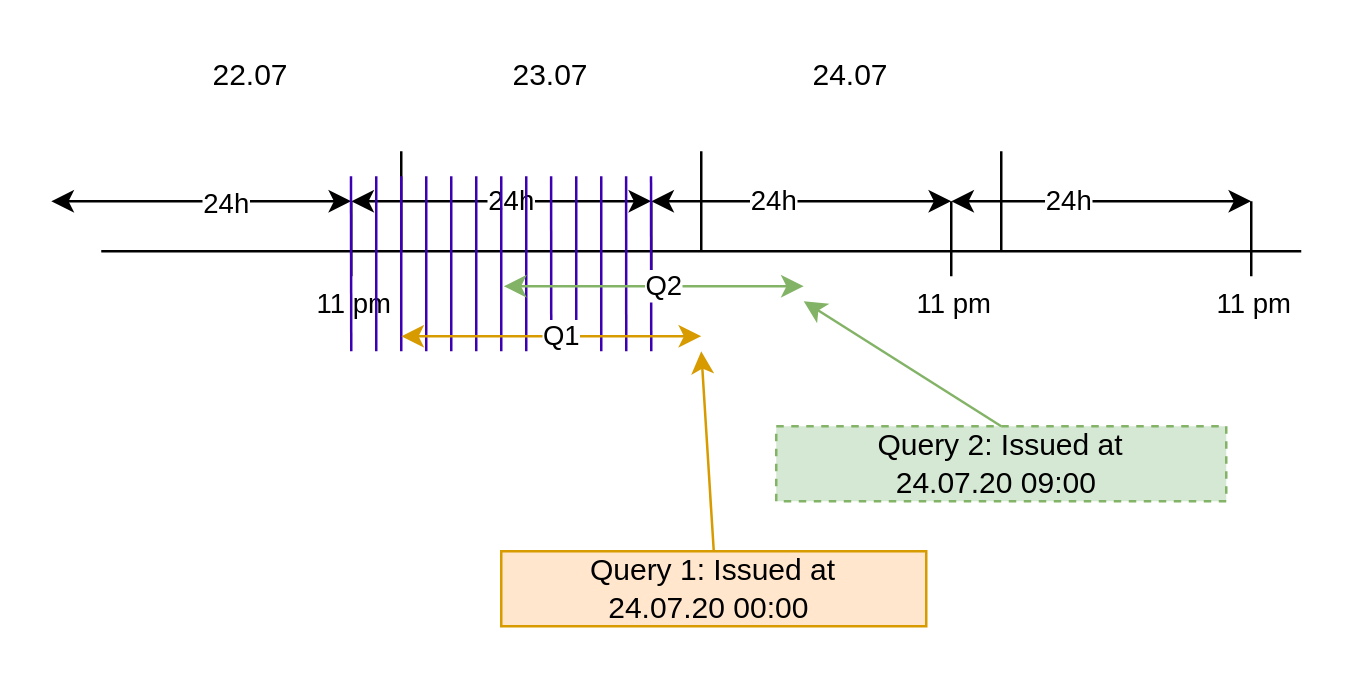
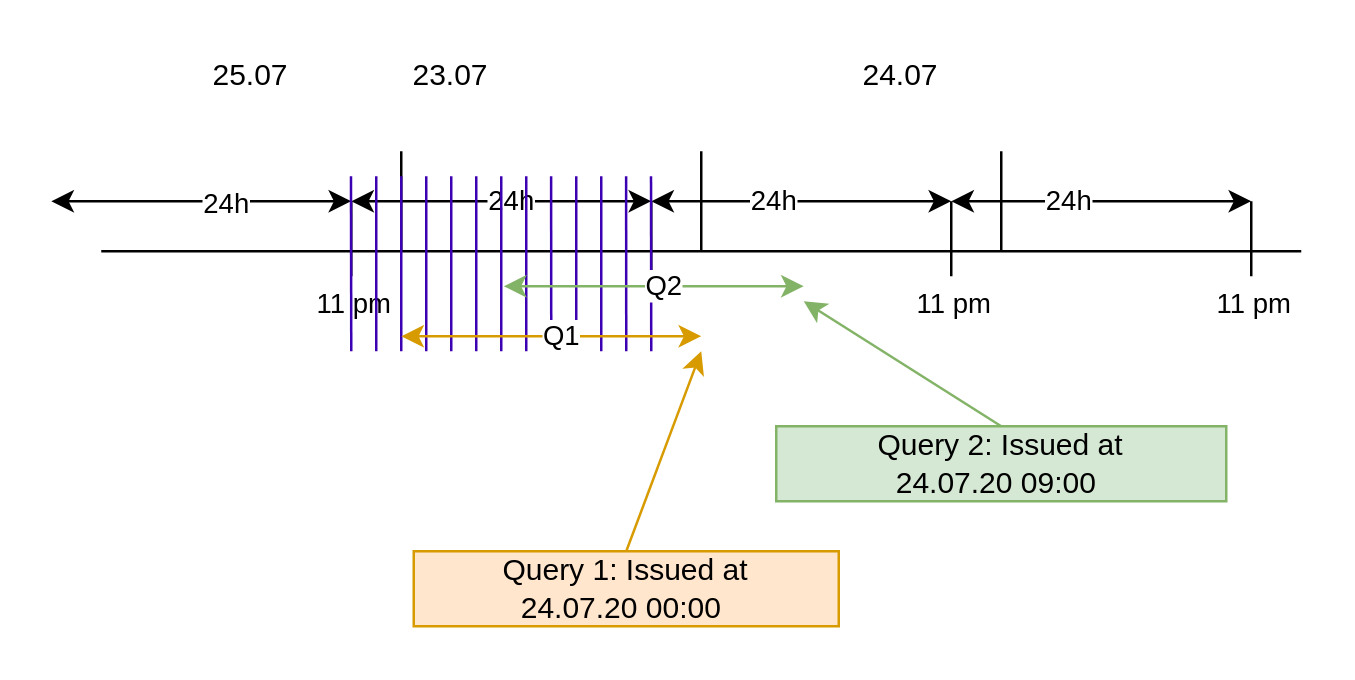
(251, 76) -> (251, 76)
(551, 76) -> (451, 76)
(851, 76) -> (901, 76)
(1001, 464) -> (1001, 464)
(714, 589) -> (626, 589)
